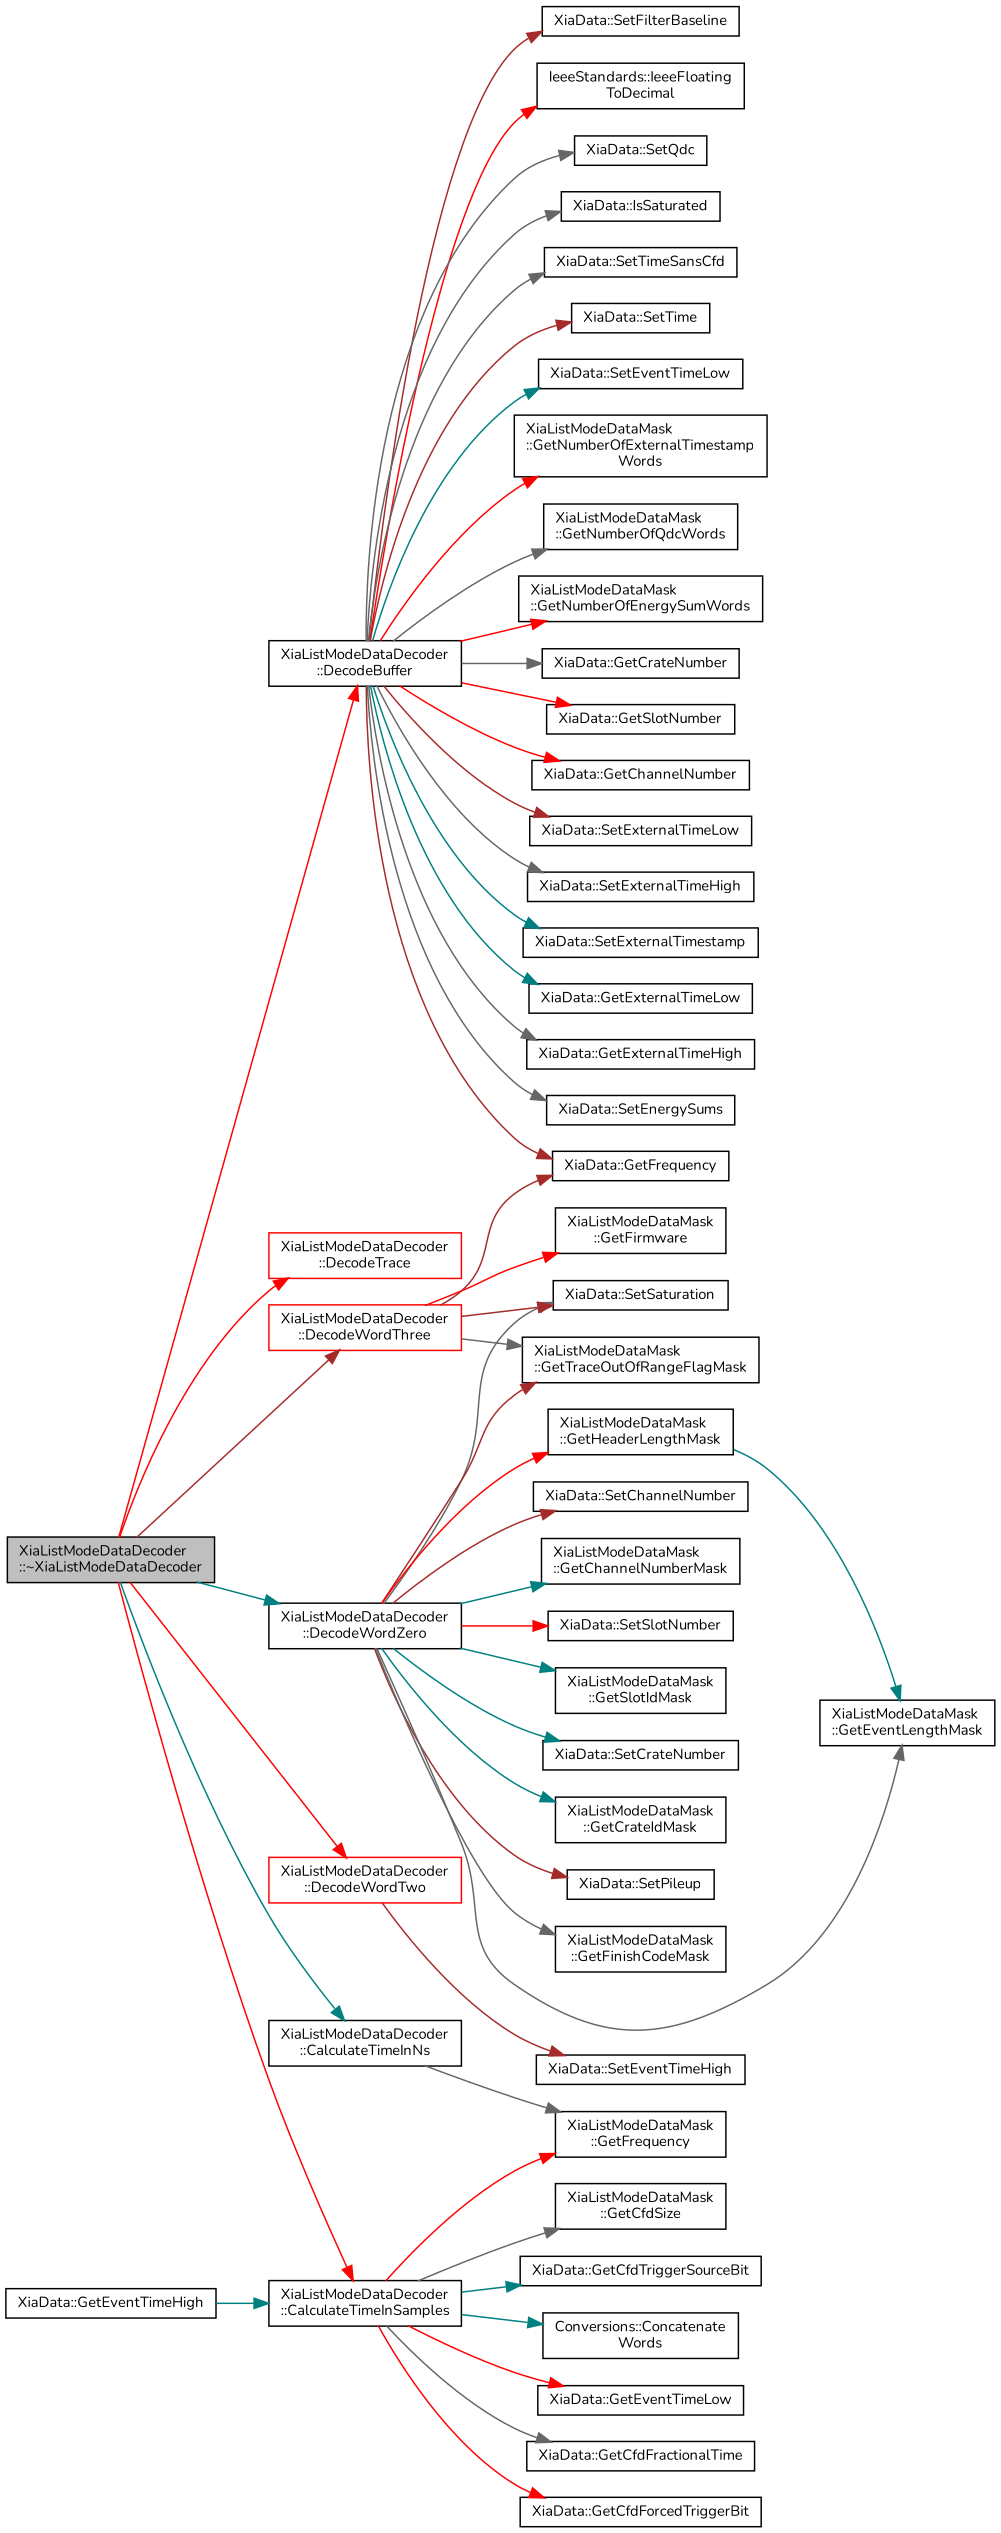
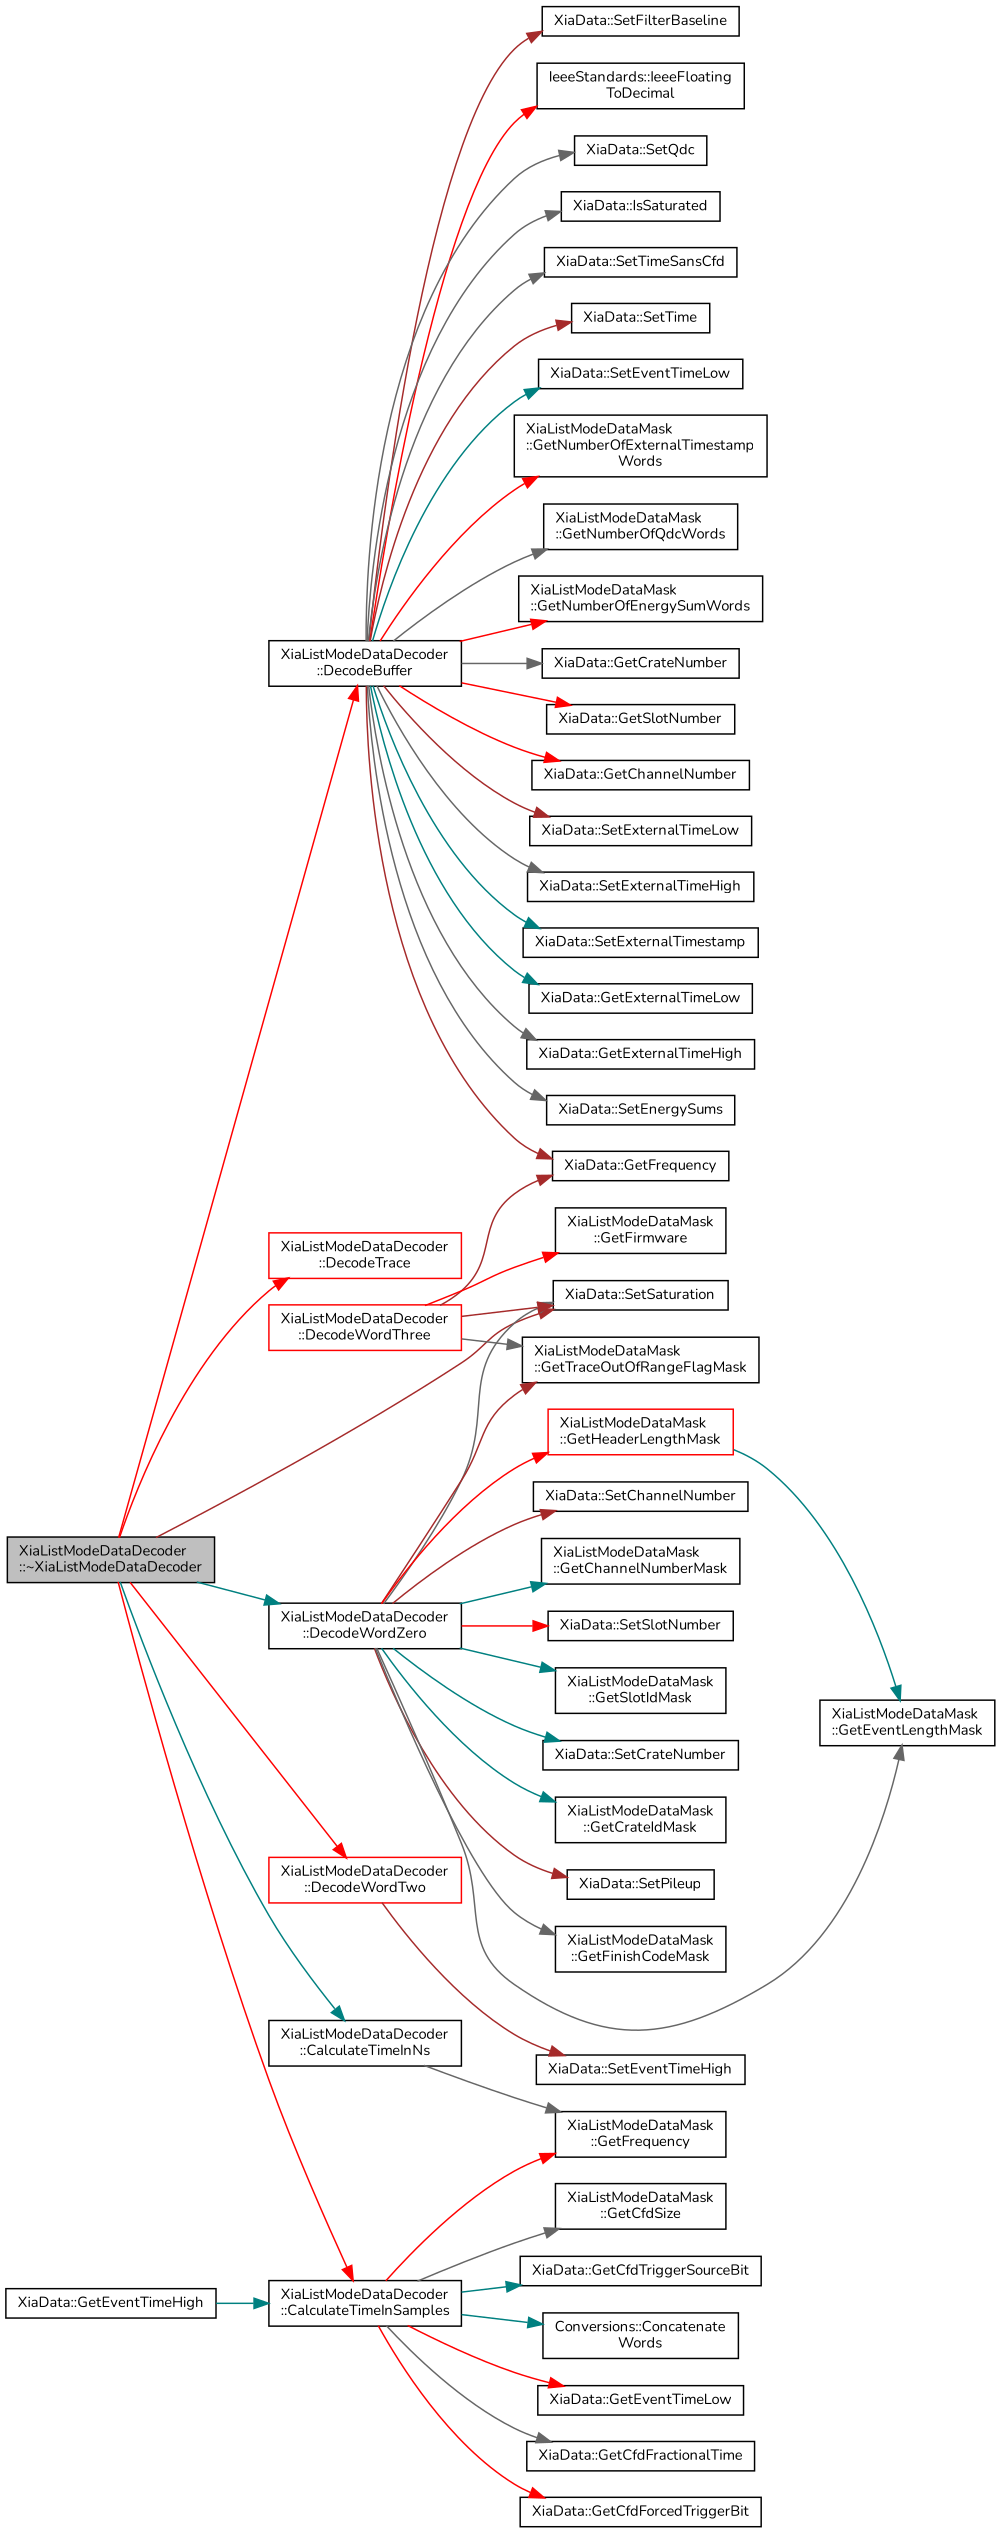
(641, 1432) -> (641, 1432)
(233, 1449) -> (351, 1431)
